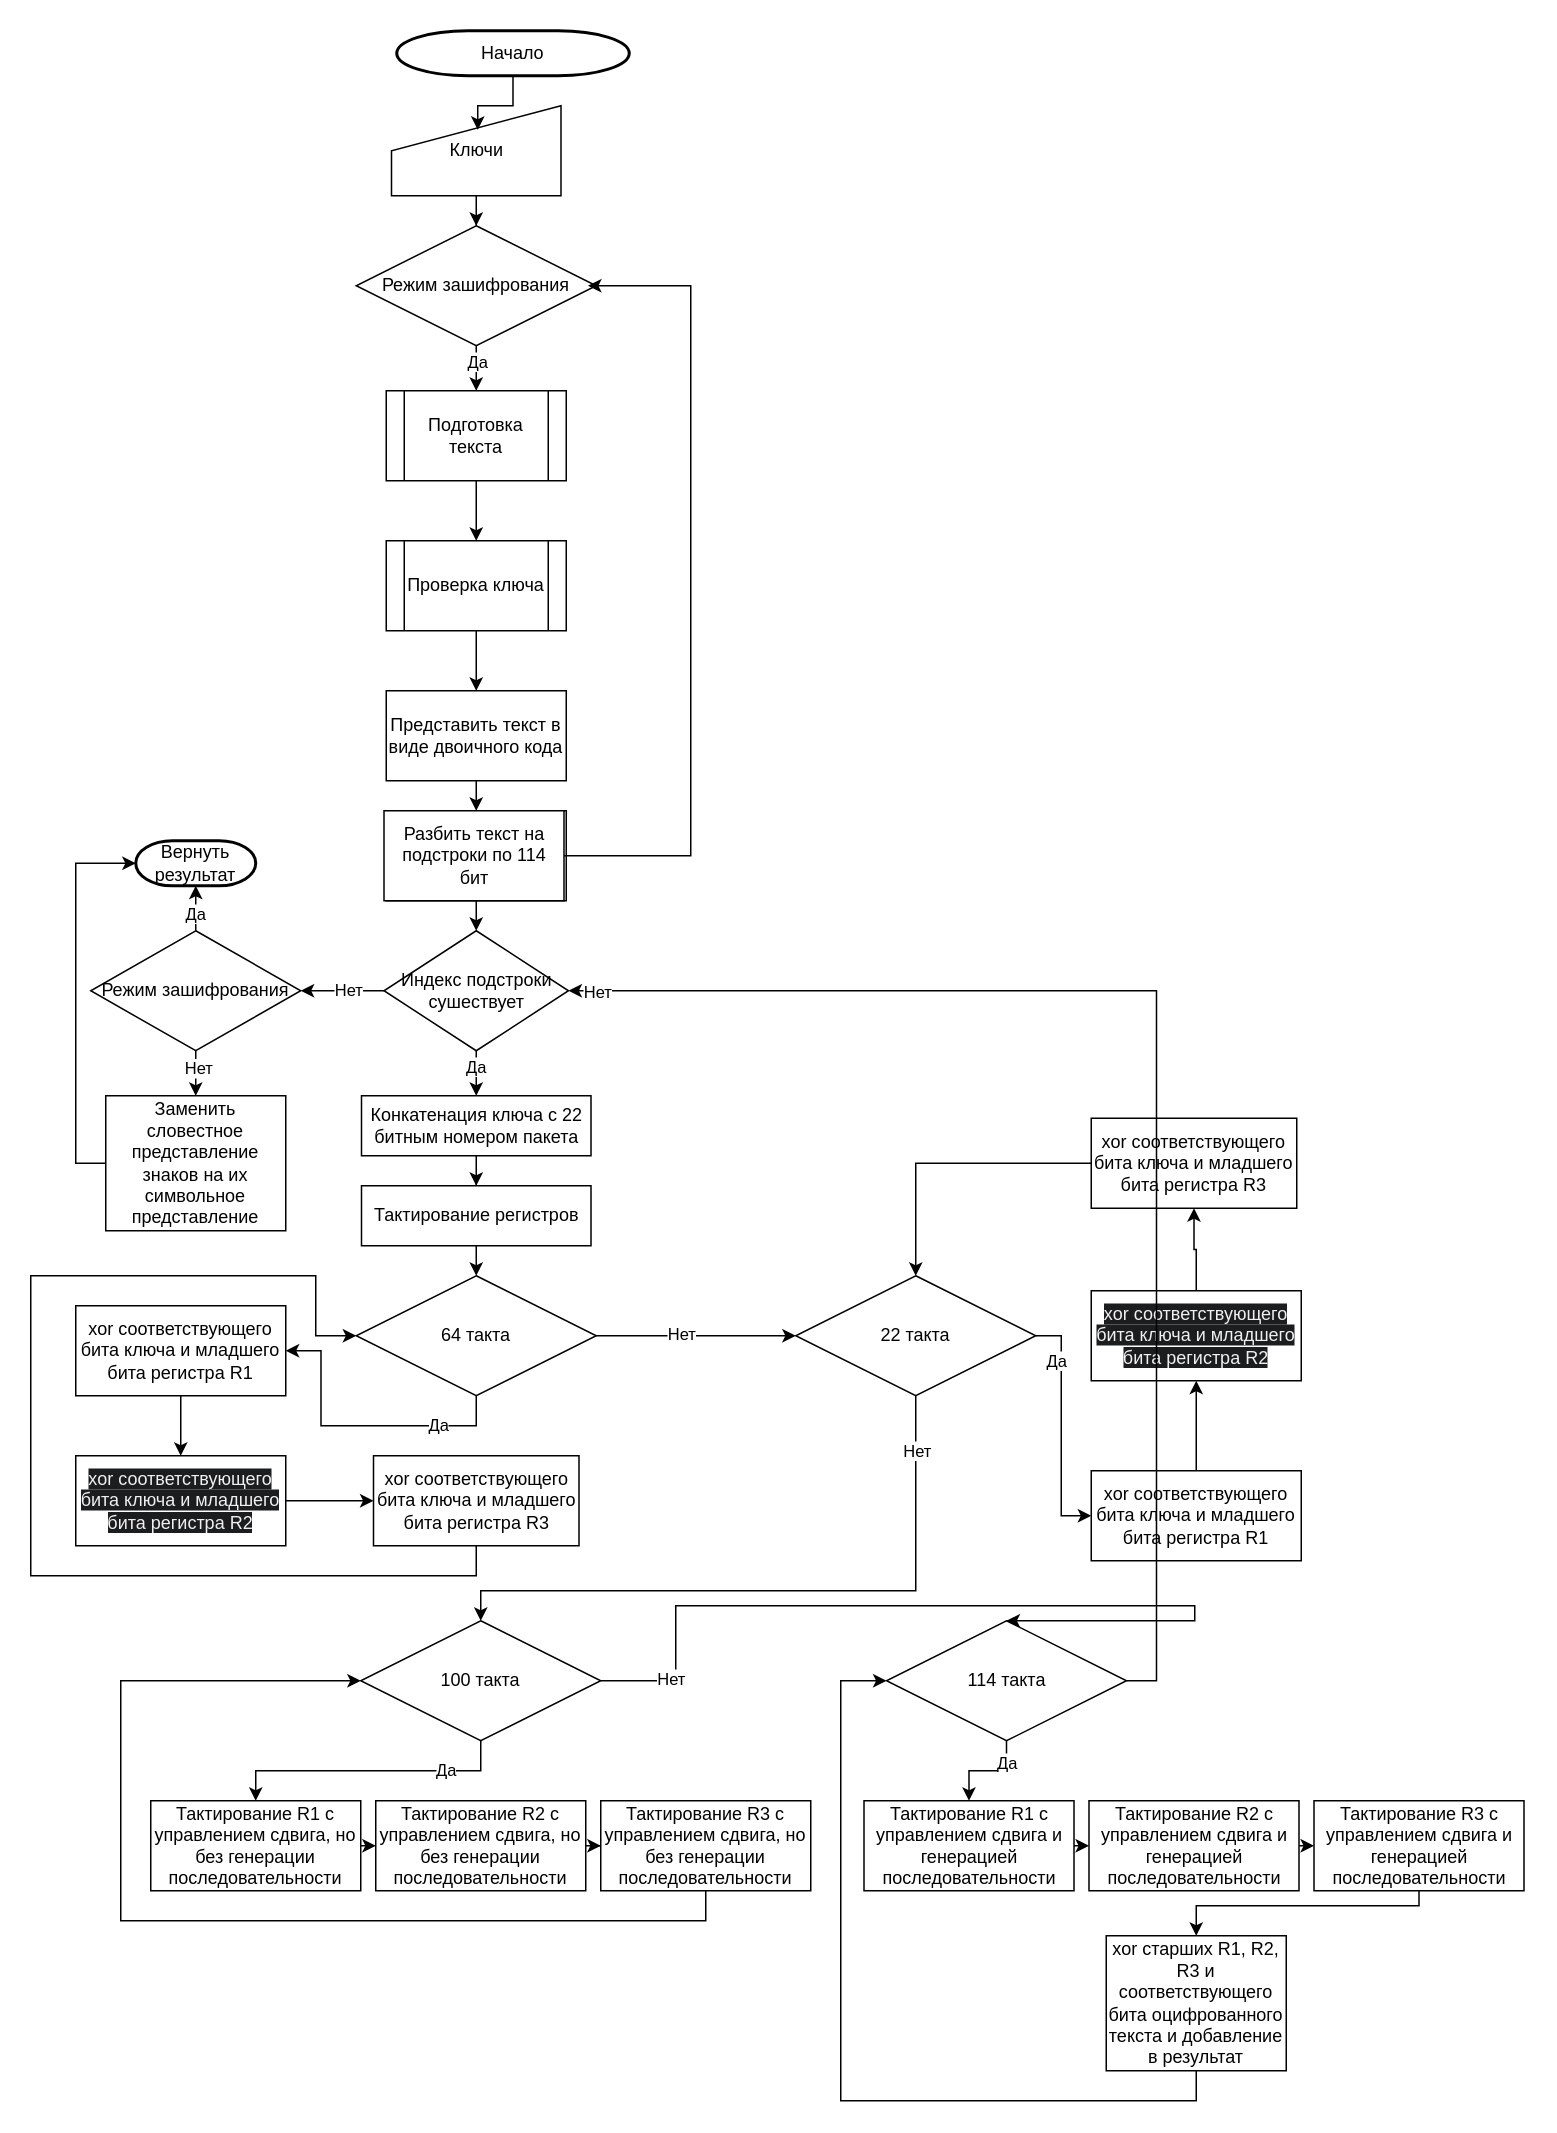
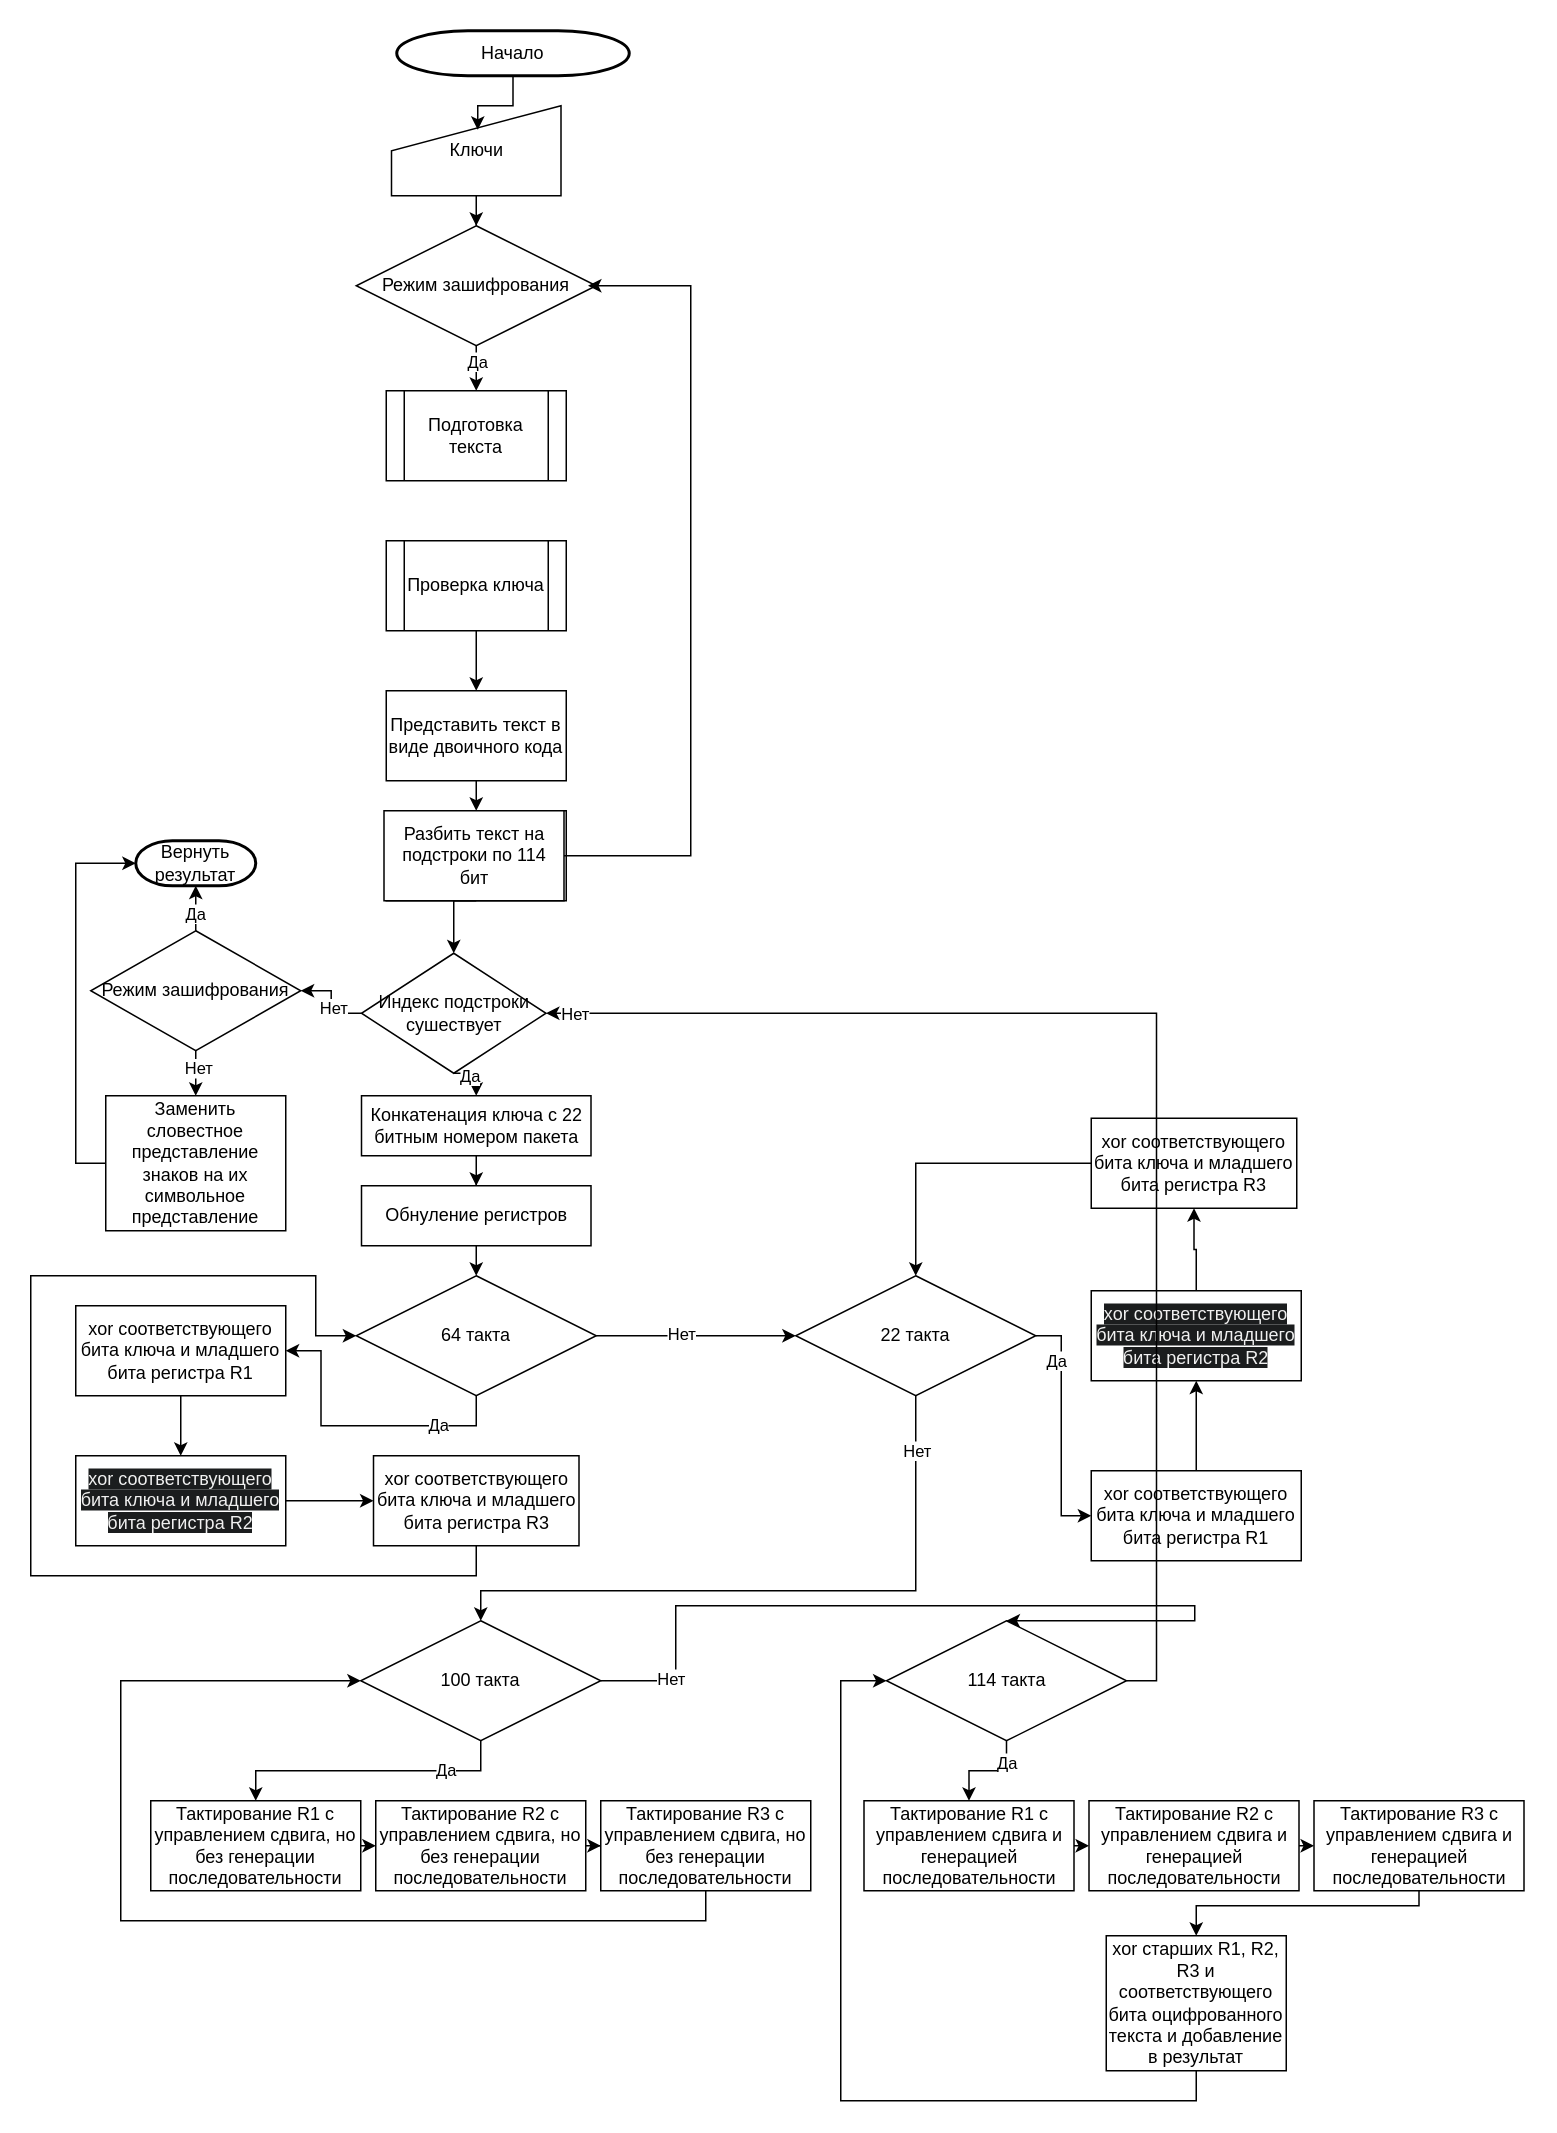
(476, 506) -> none
(476, 991) -> (454, 1013)
(477, 1216) -> (477, 1216)
